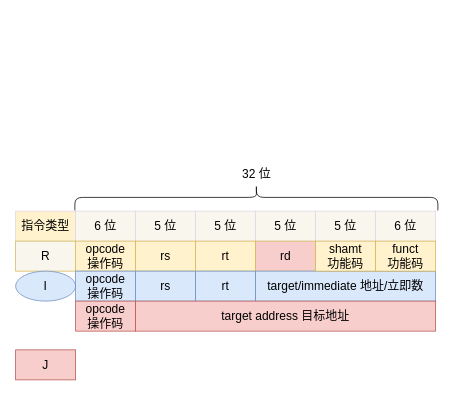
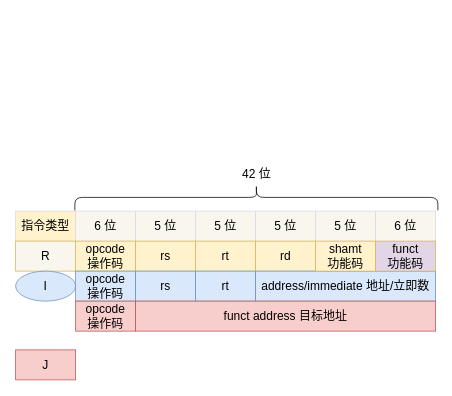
(257, 174) -> (257, 174)
(285, 256) -> (285, 256)
(405, 256) -> (405, 256)
(345, 286) -> (345, 286)
(285, 316) -> (285, 316)
